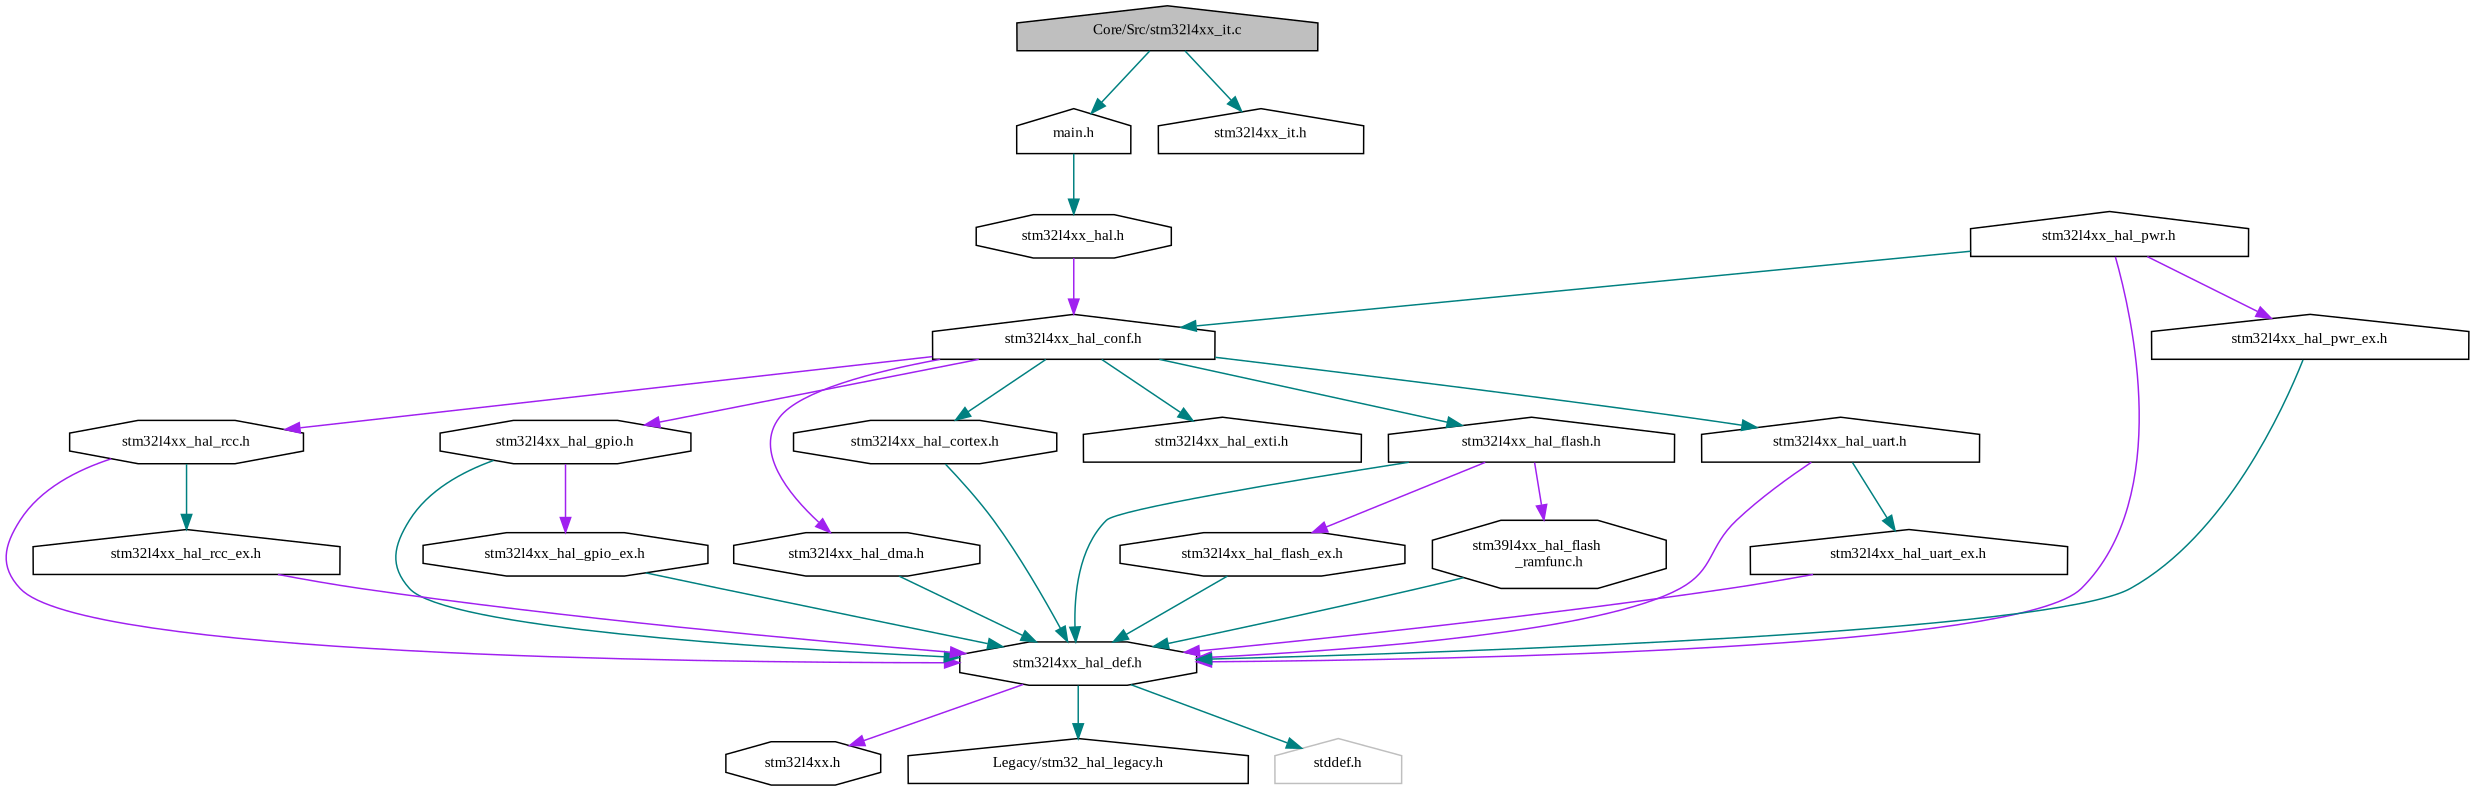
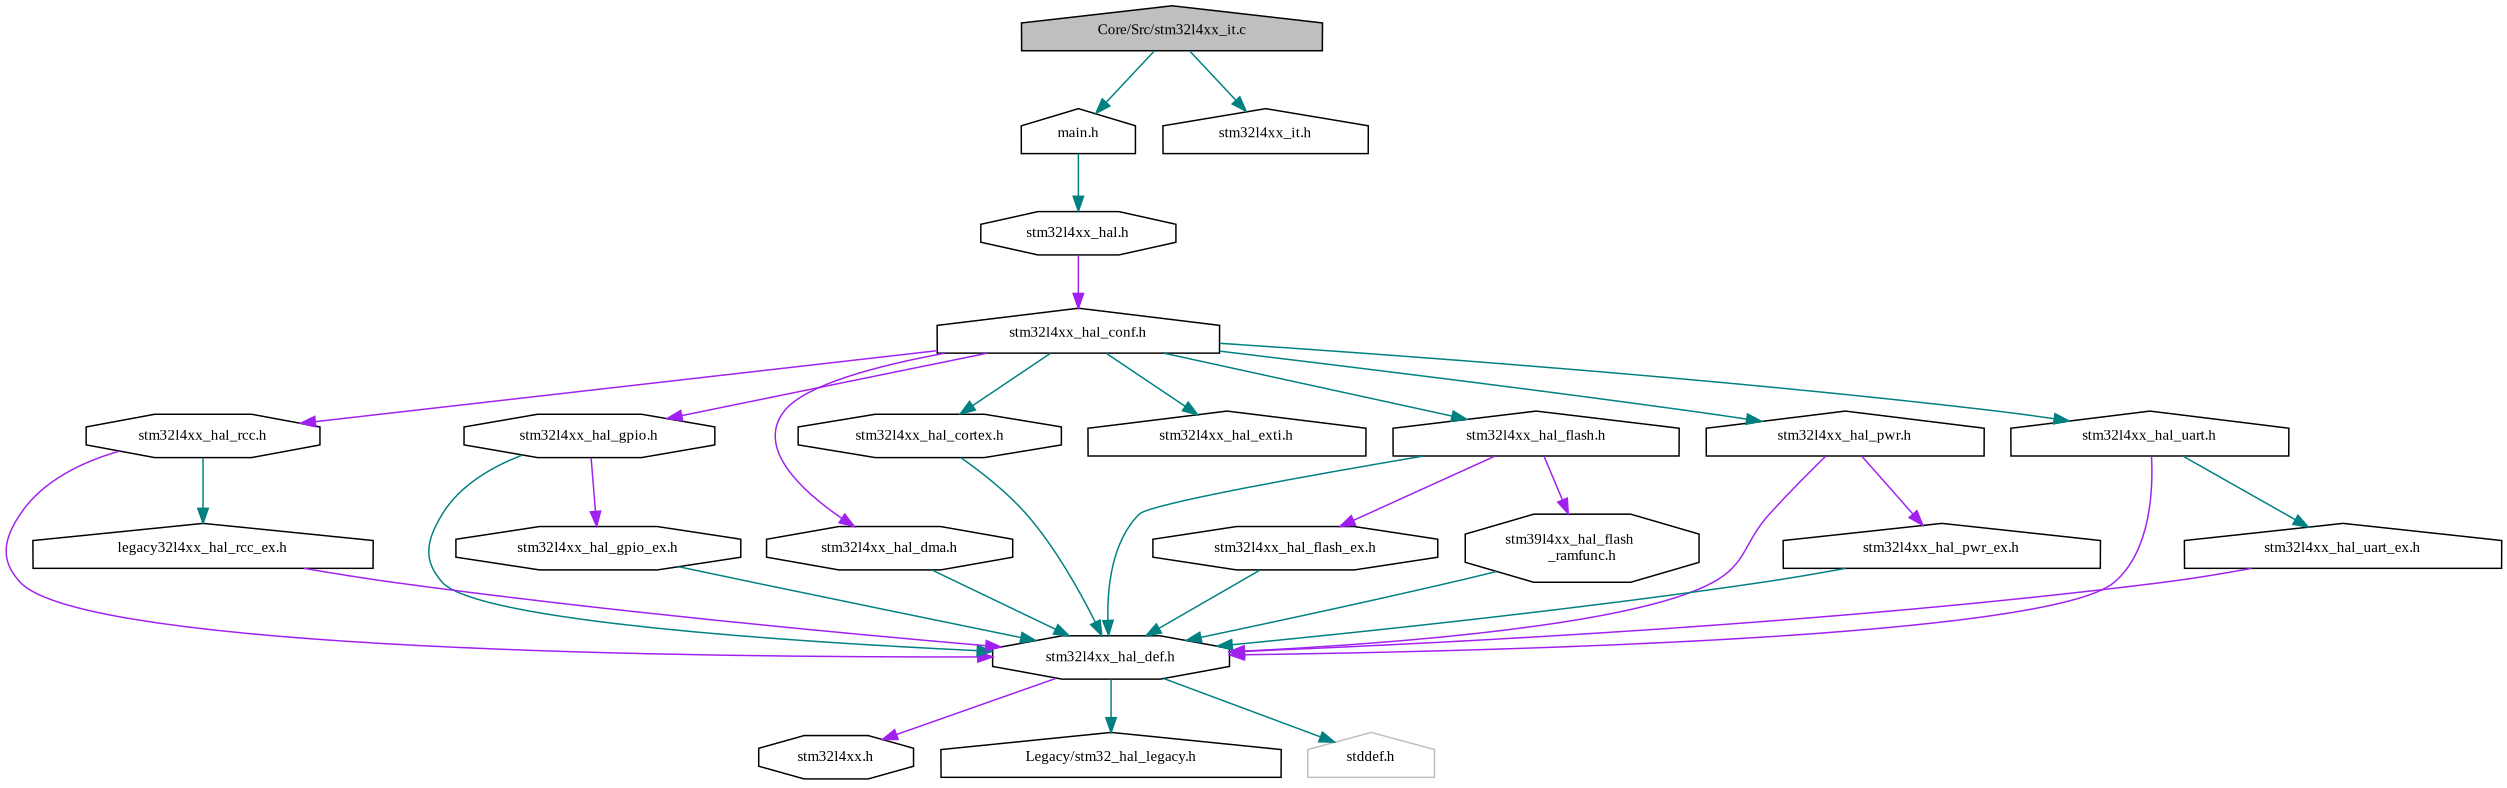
(1583, 289) -> (1483, 384)
(187, 554) -> (203, 548)
